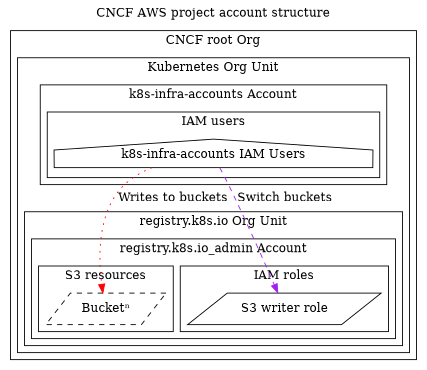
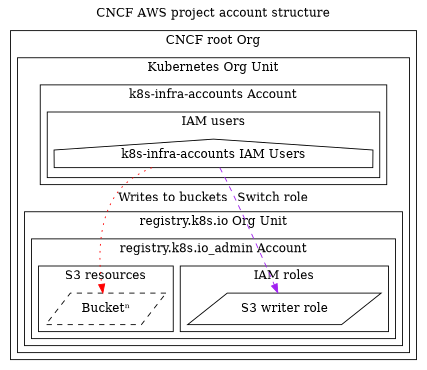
(285, 198) -> (273, 198)
